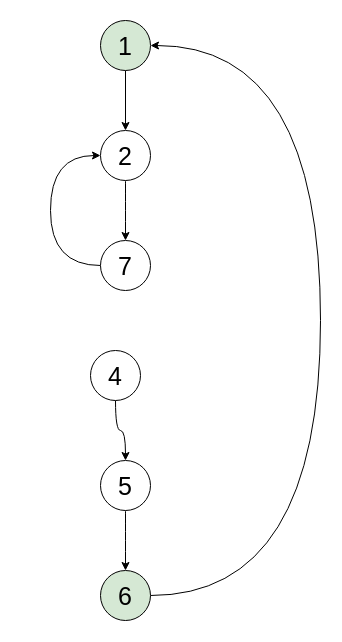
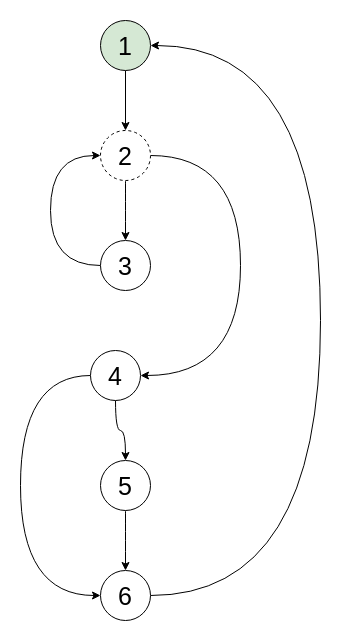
(126, 156) -> (126, 156)
(126, 266) -> (126, 266)
none -> (240, 267)
none -> (21, 487)
(126, 596) -> (126, 596)
